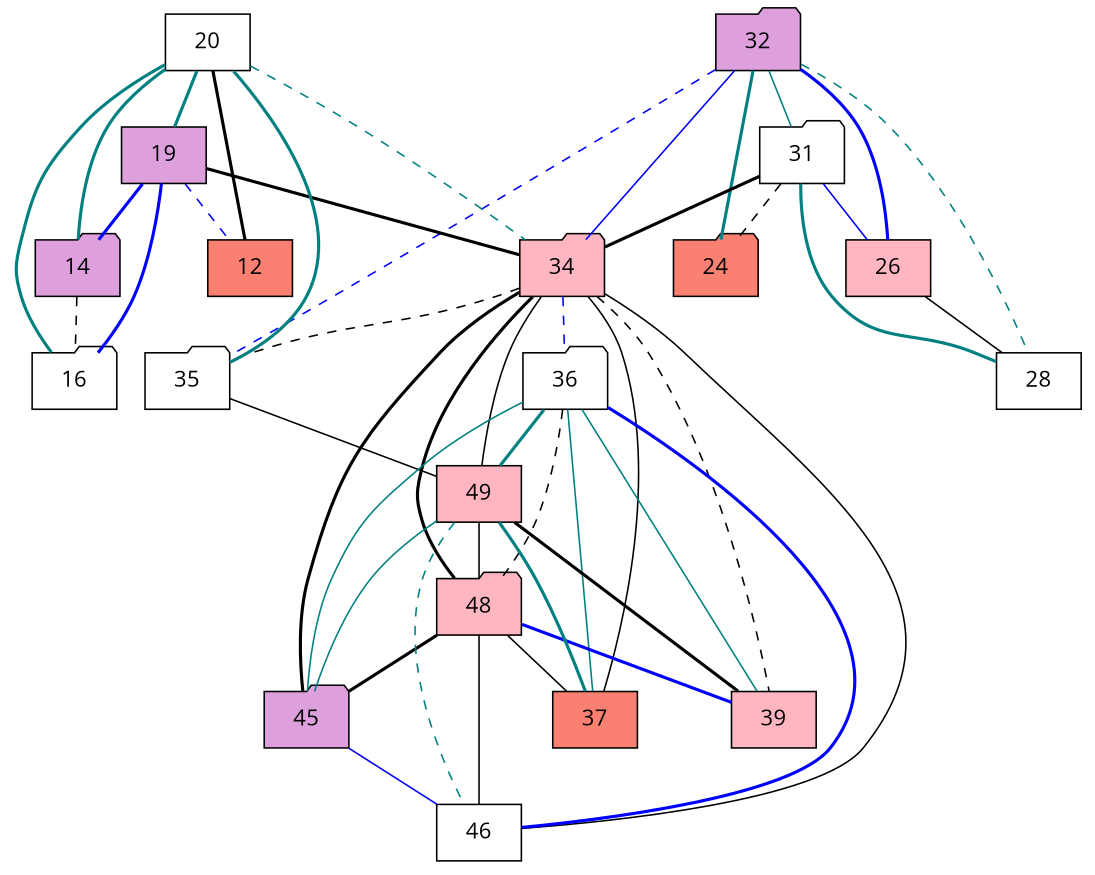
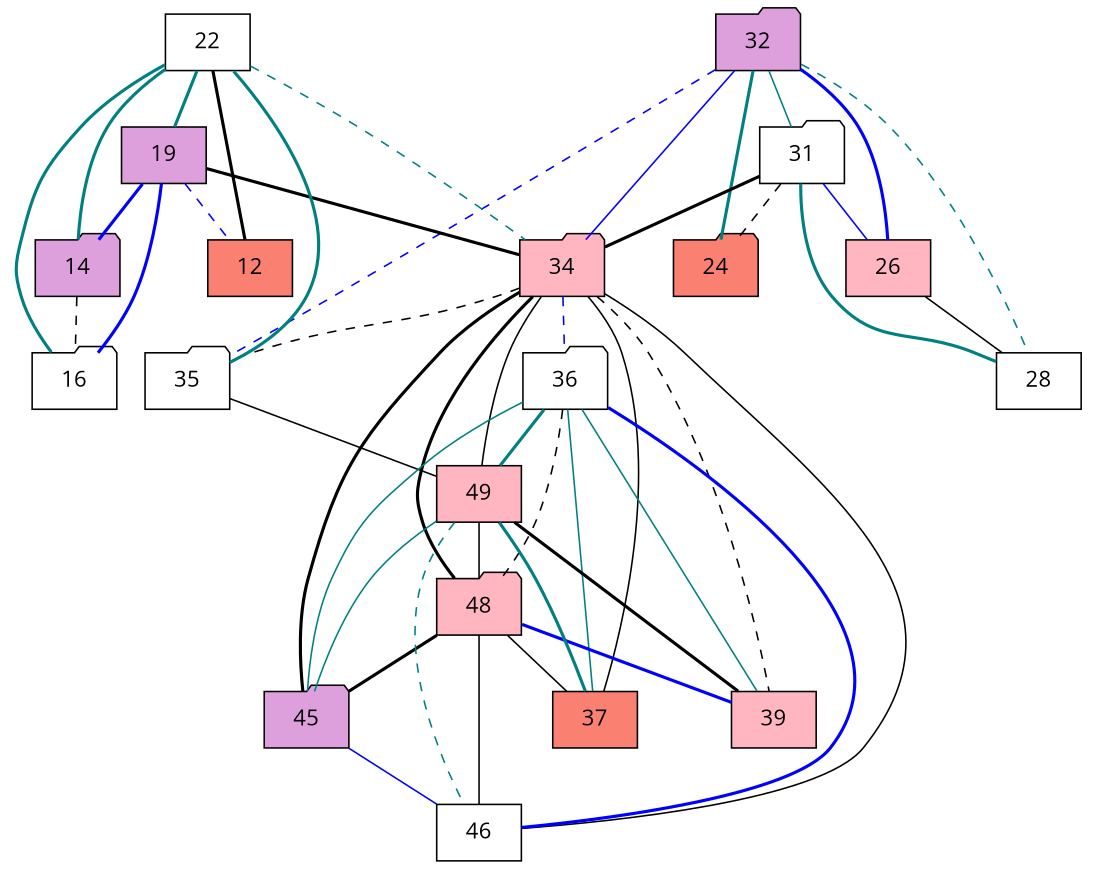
(208, 42) -> (208, 42)
